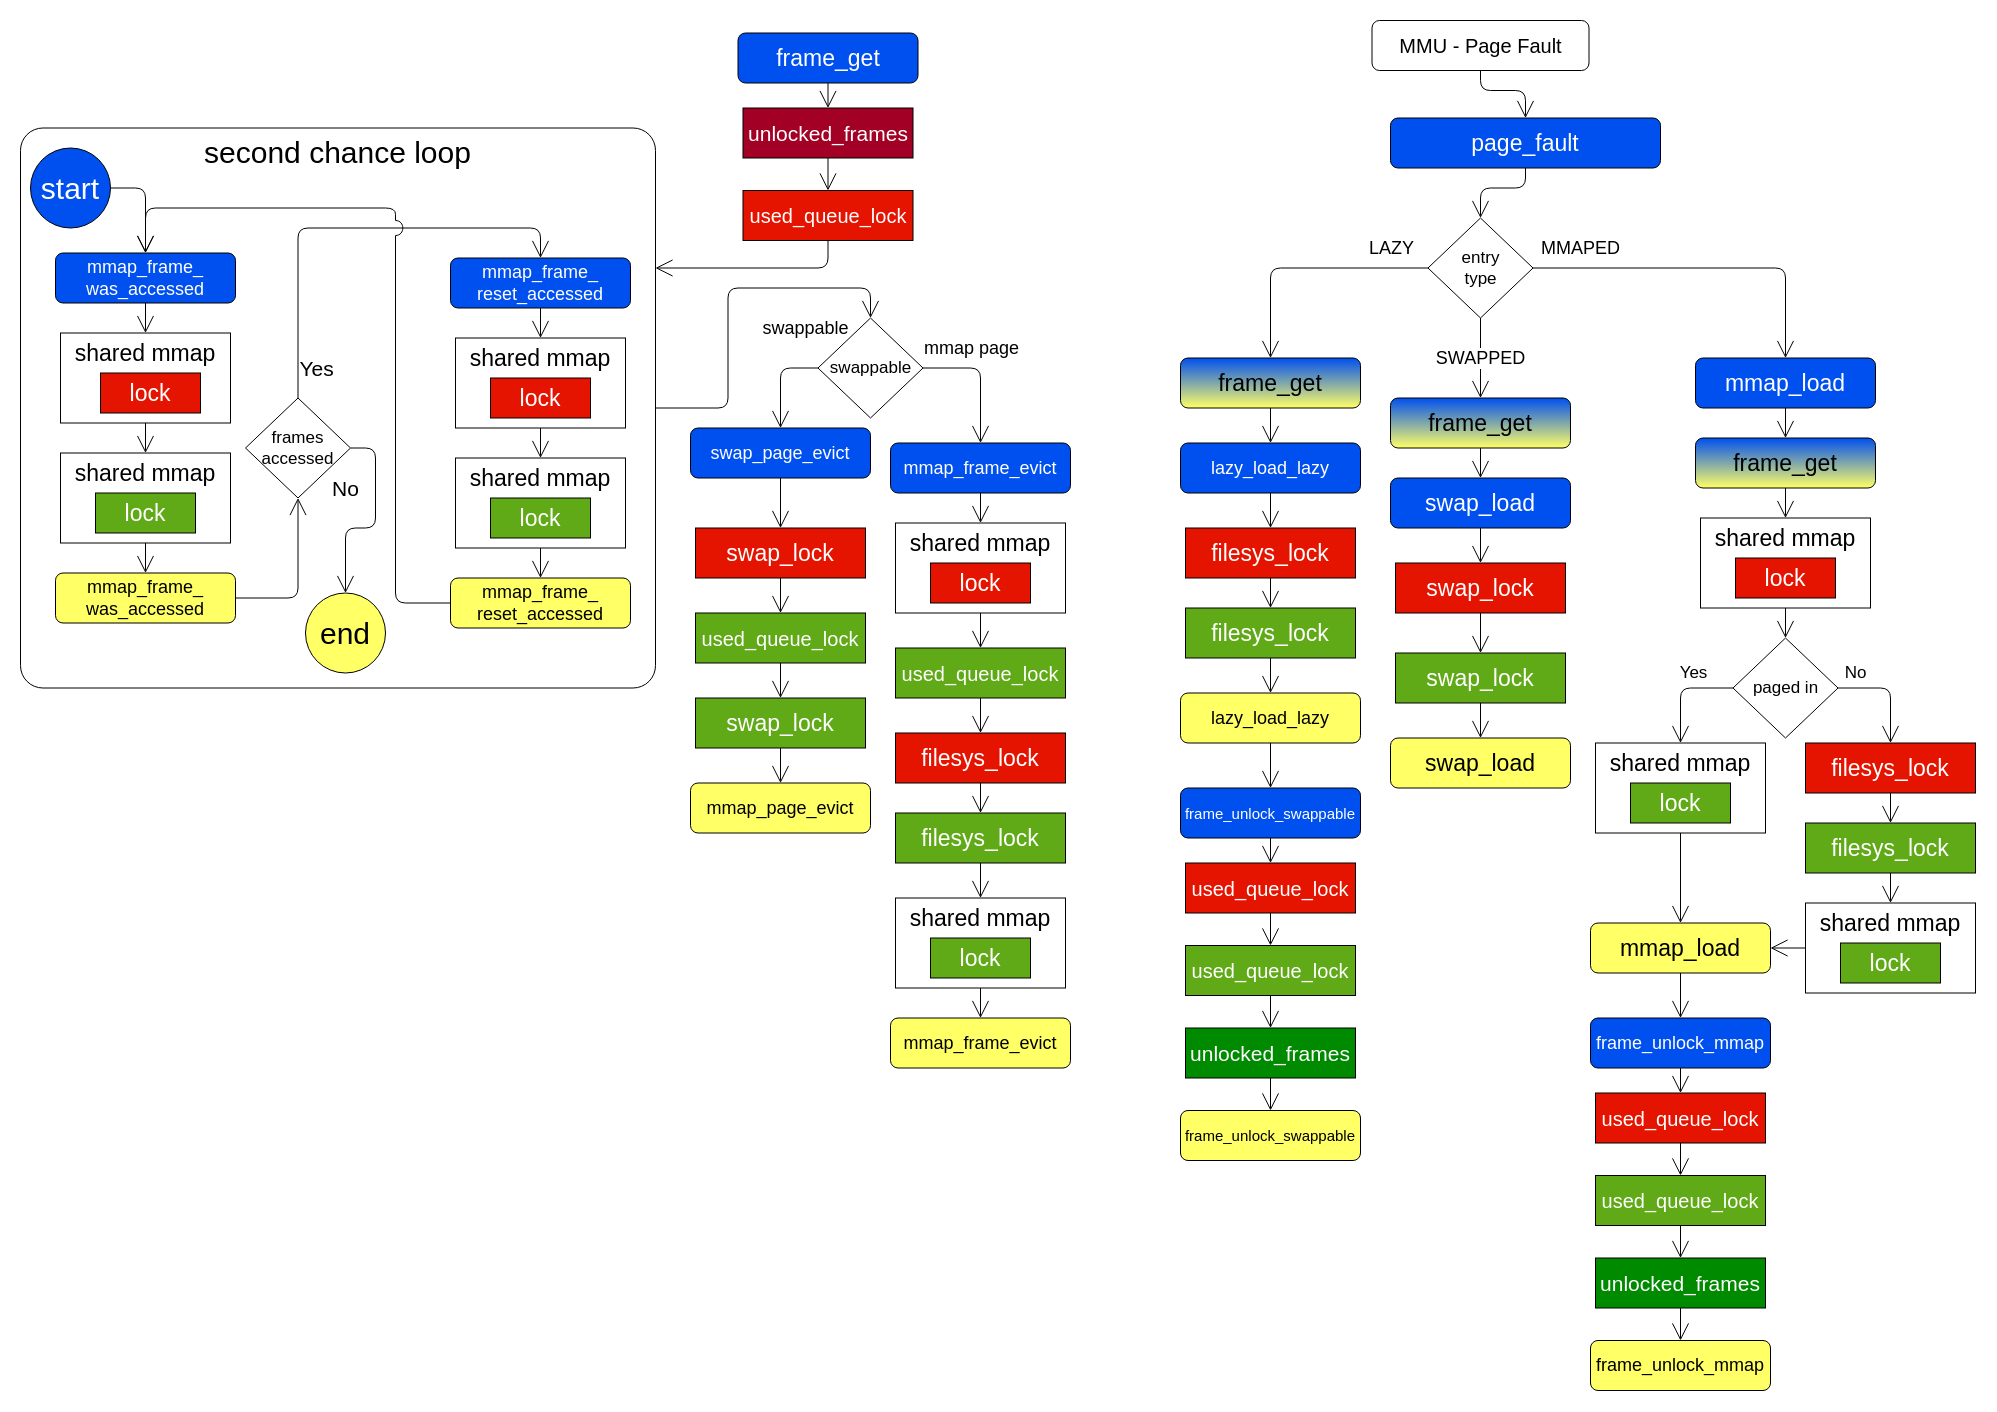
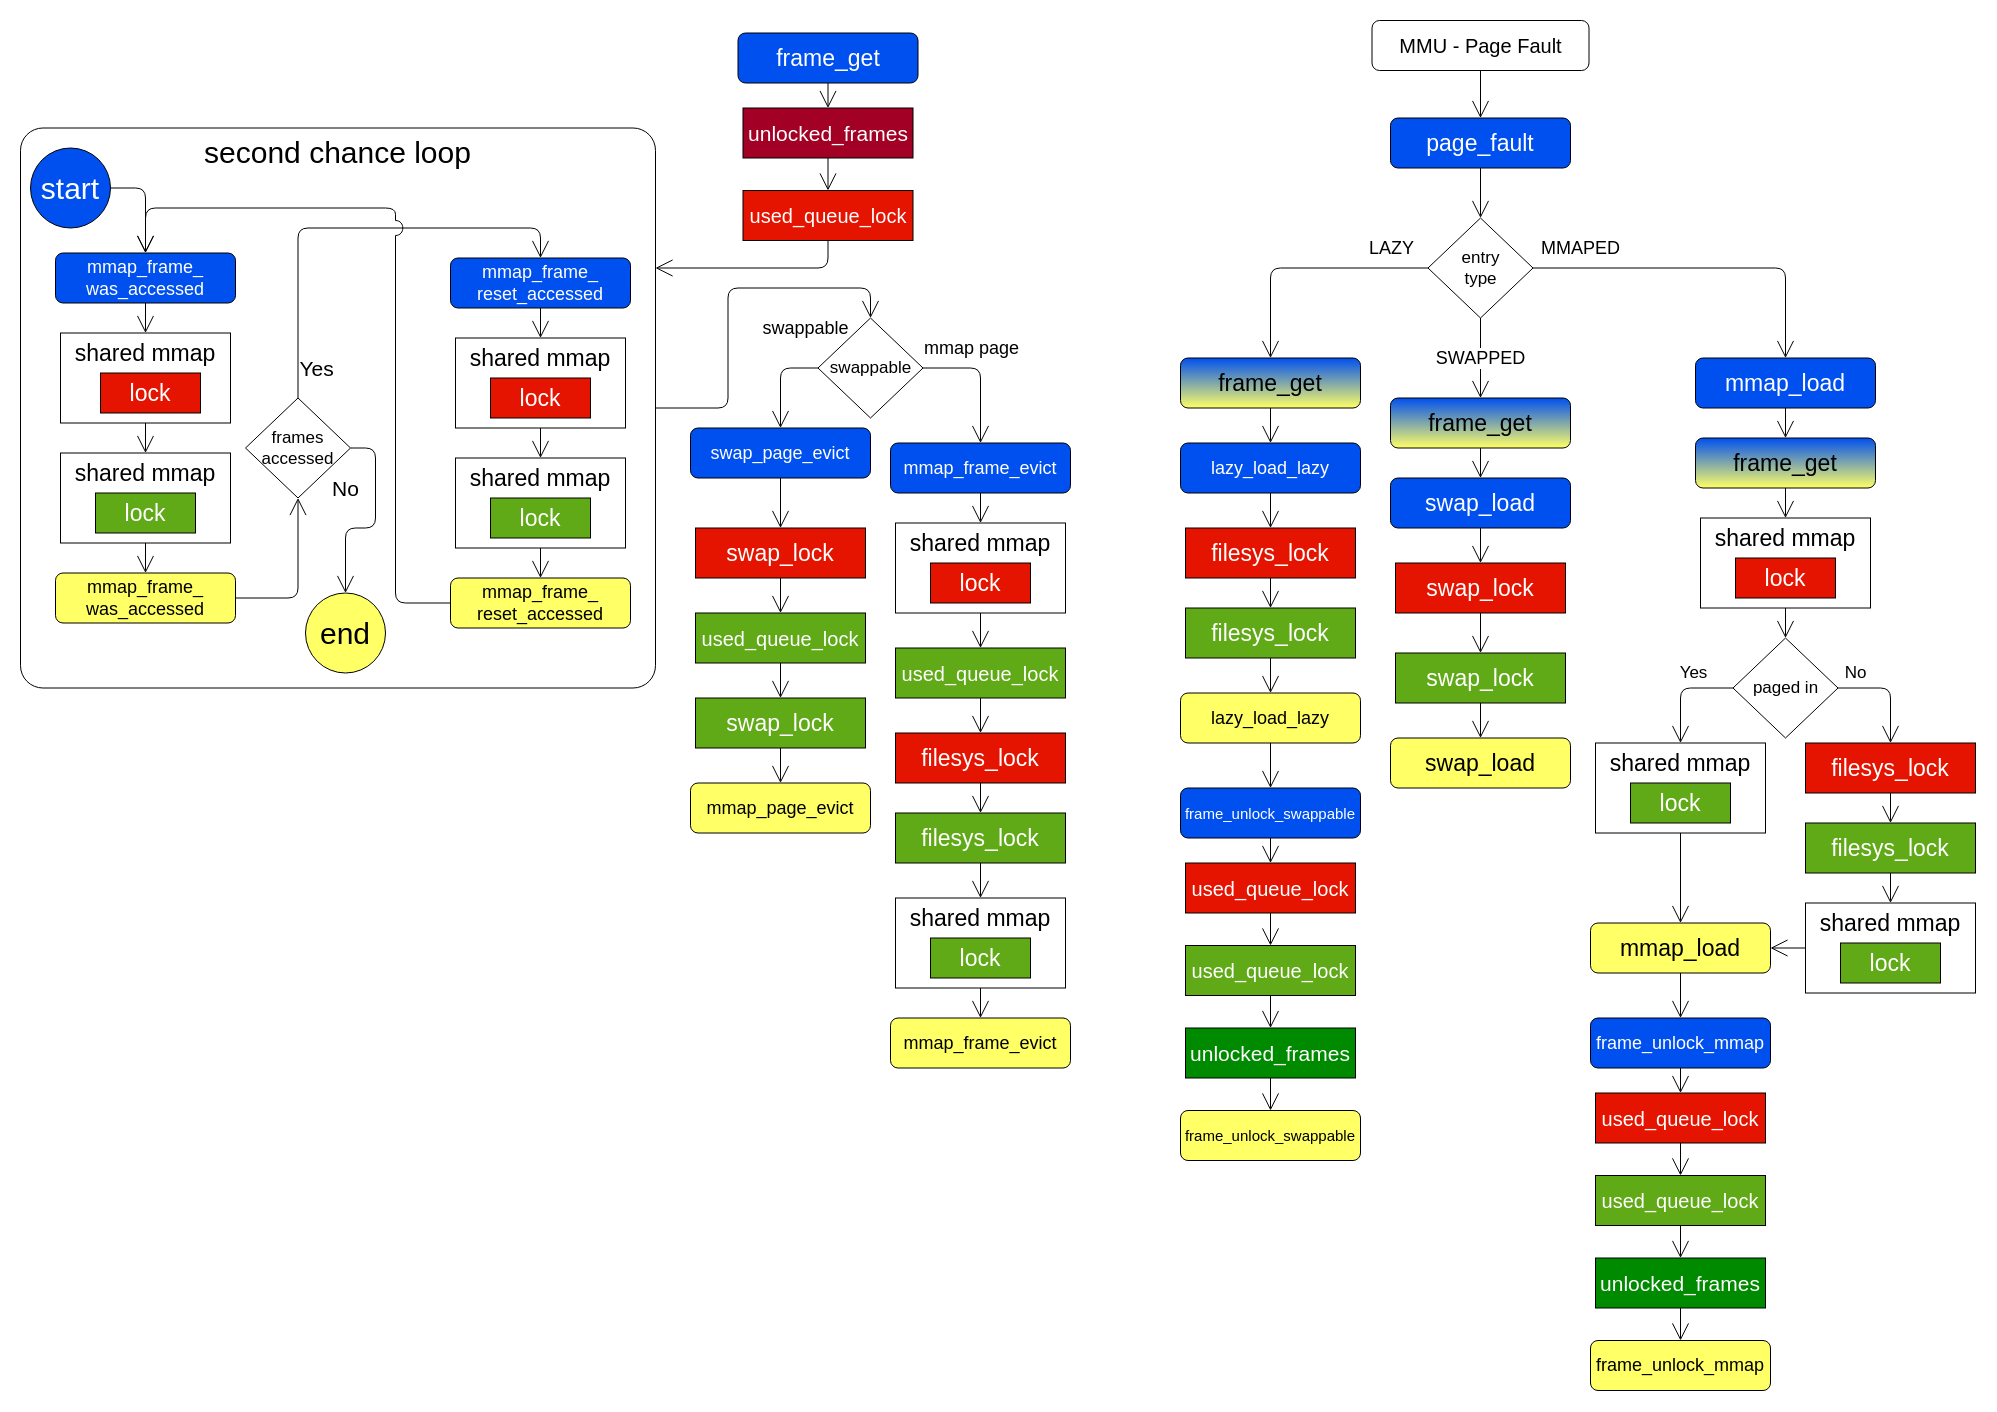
(1526, 143) -> (1481, 143)
